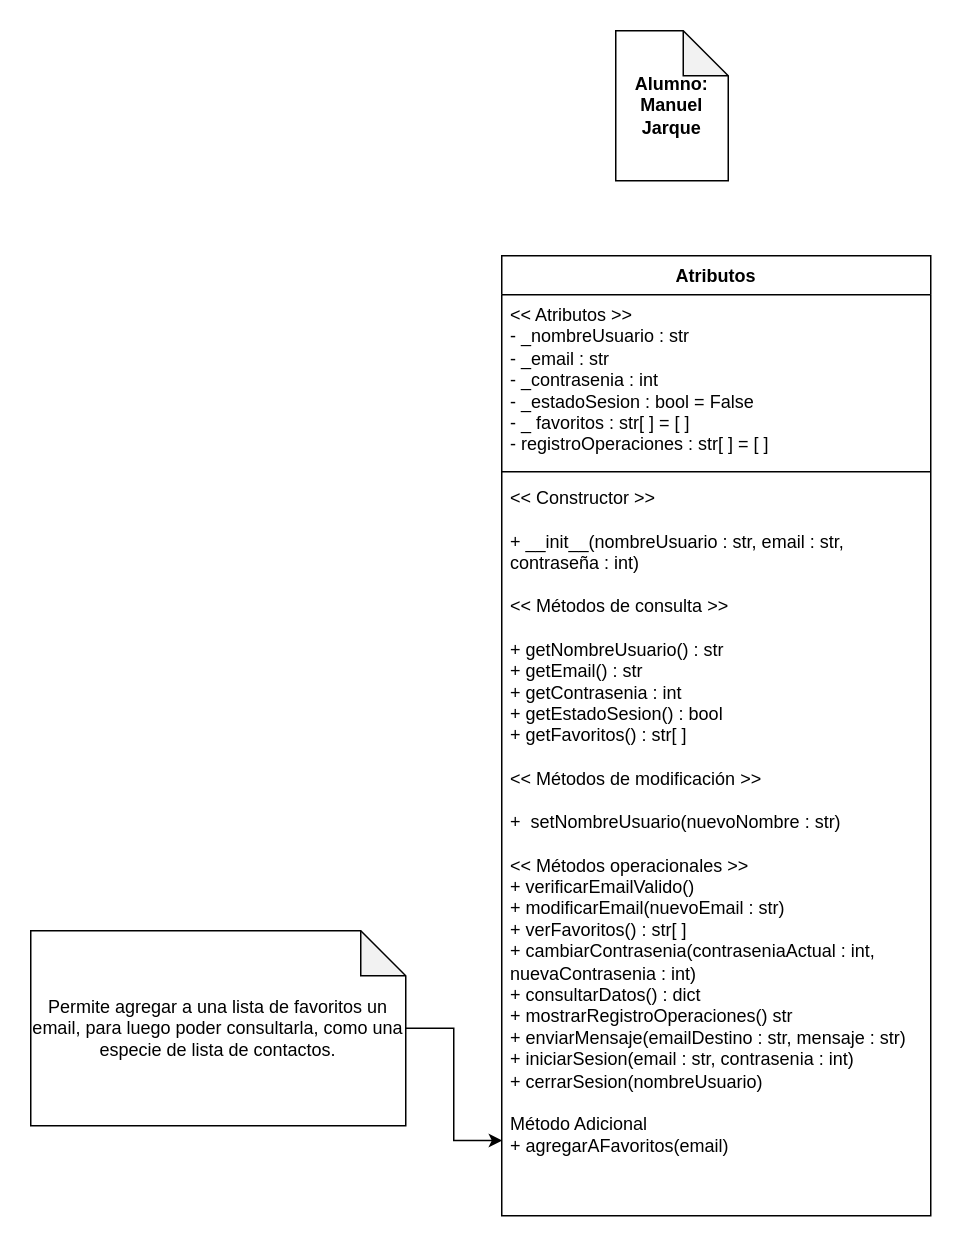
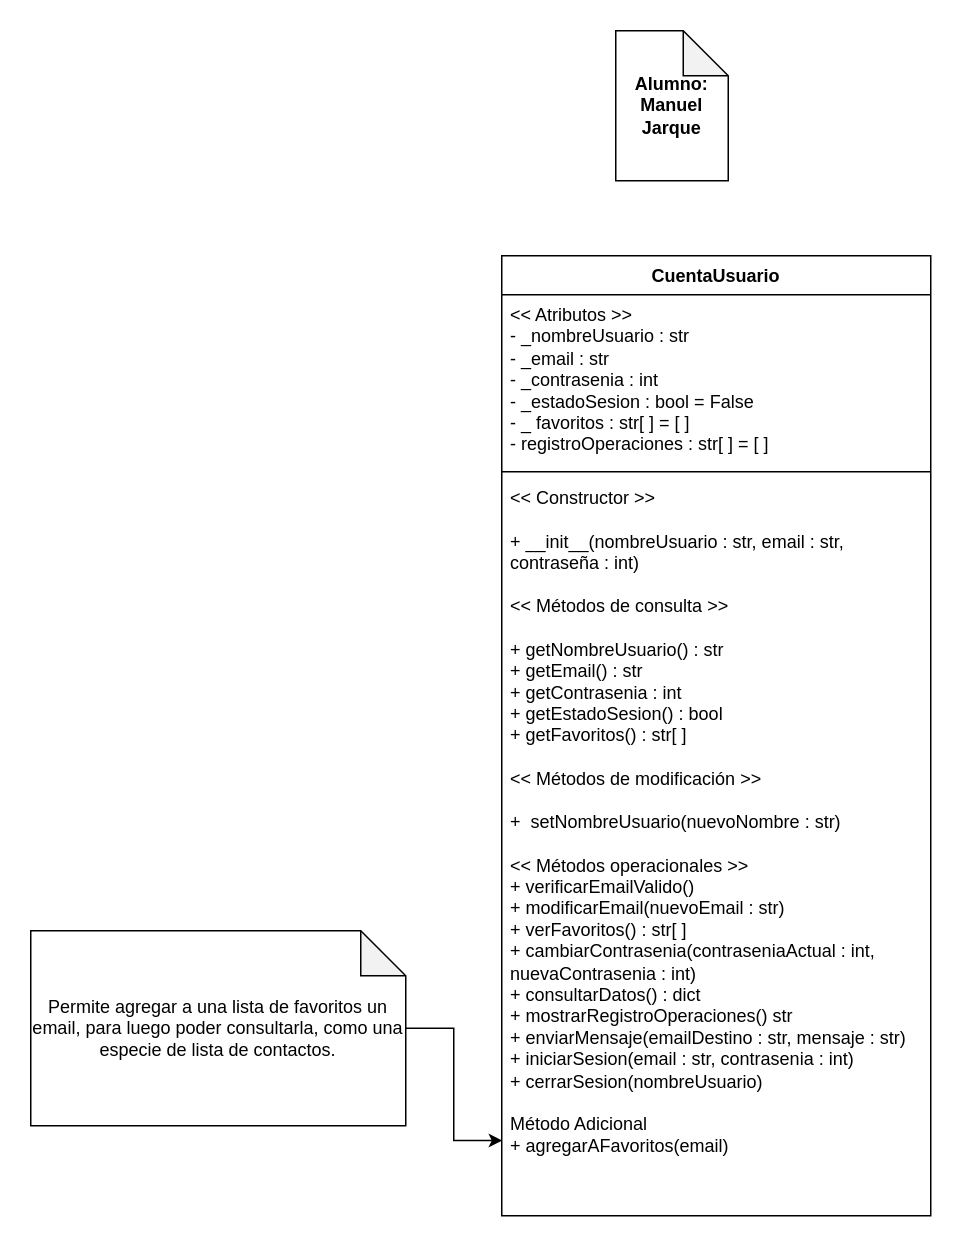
(716, 277) -> (716, 277)
